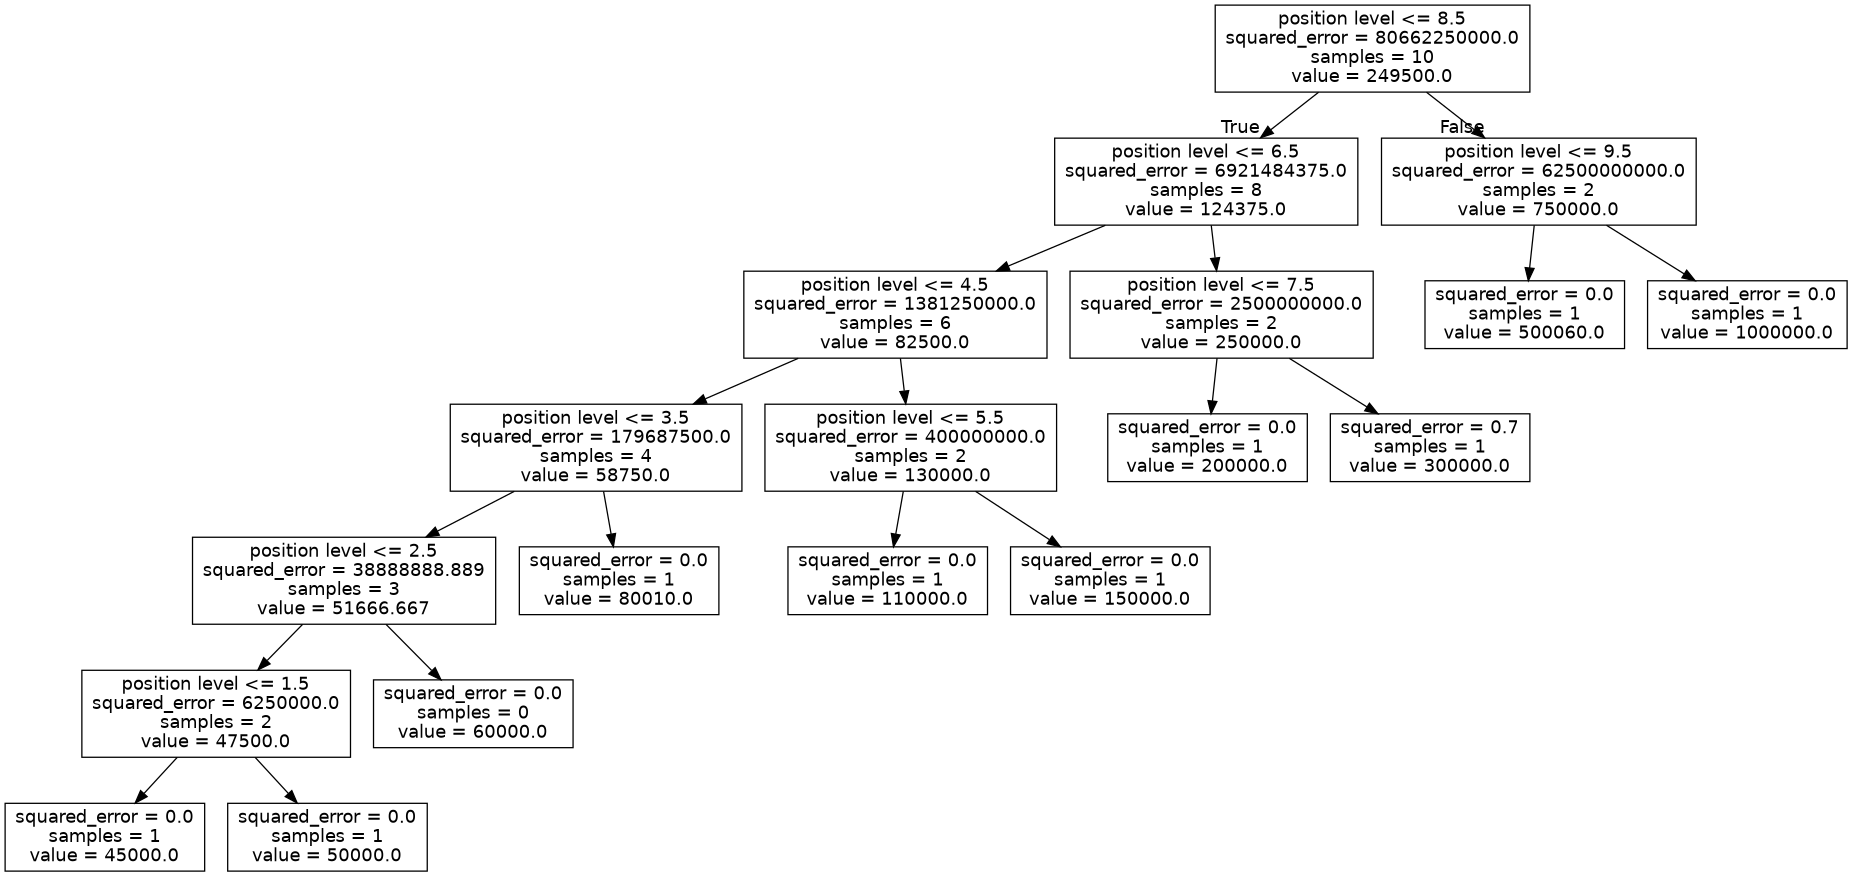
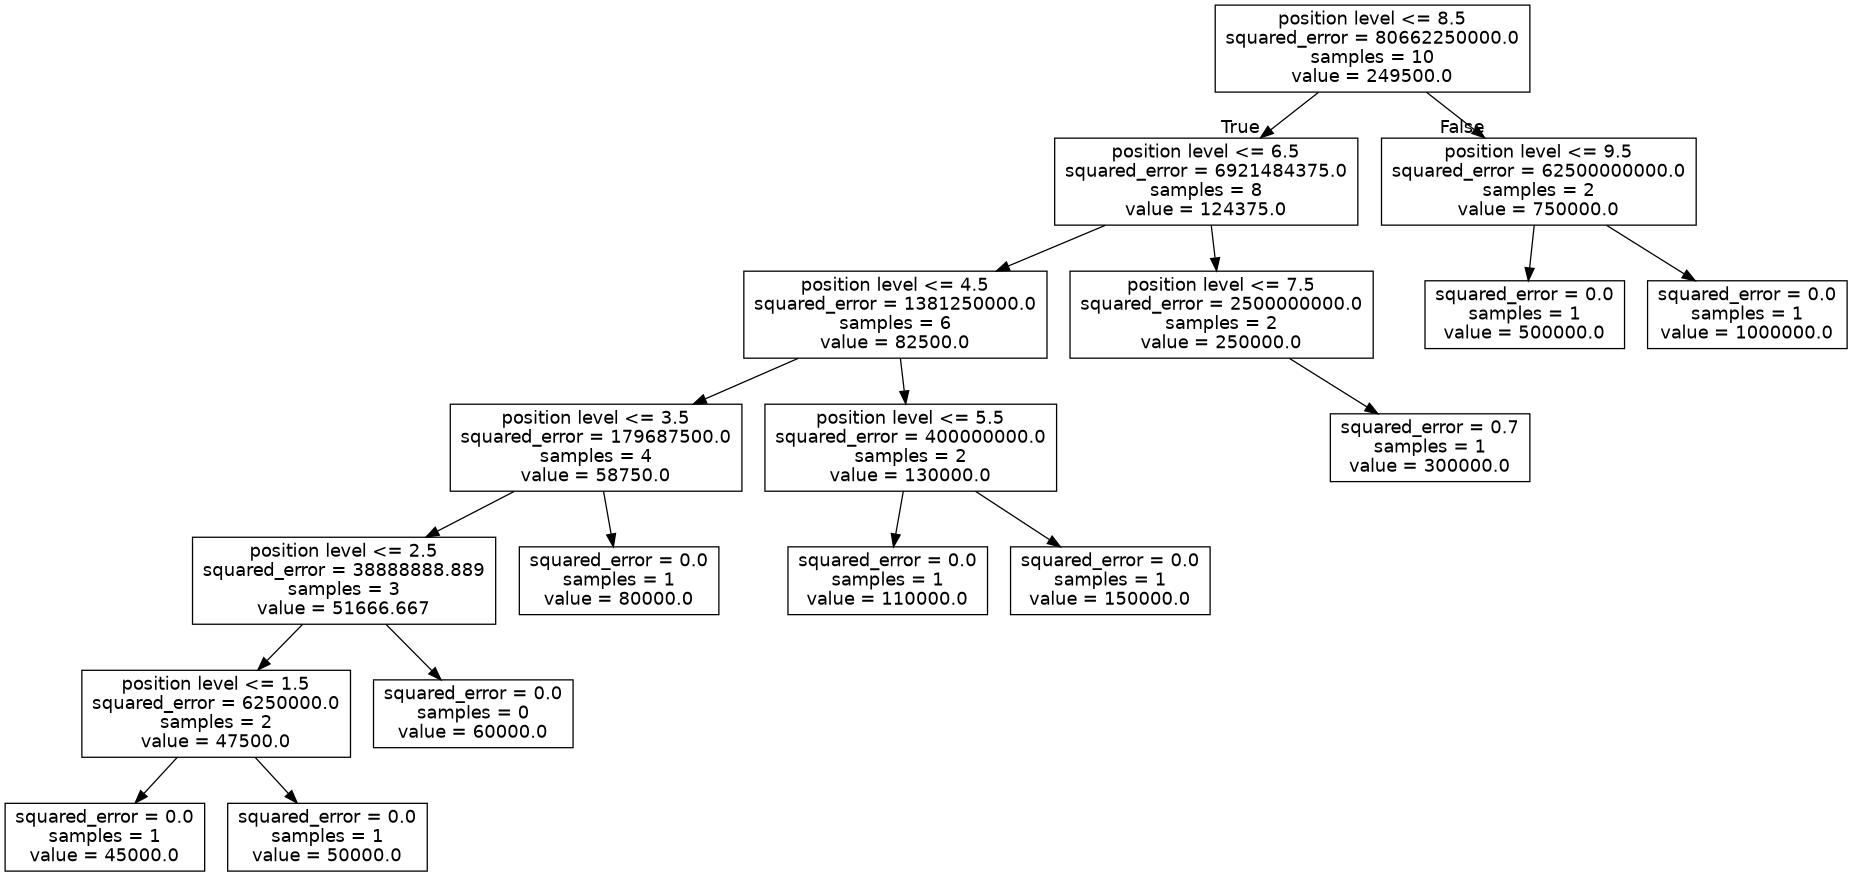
(1525, 315) -> (1525, 315)
(1208, 448) -> none
(619, 581) -> (619, 581)
